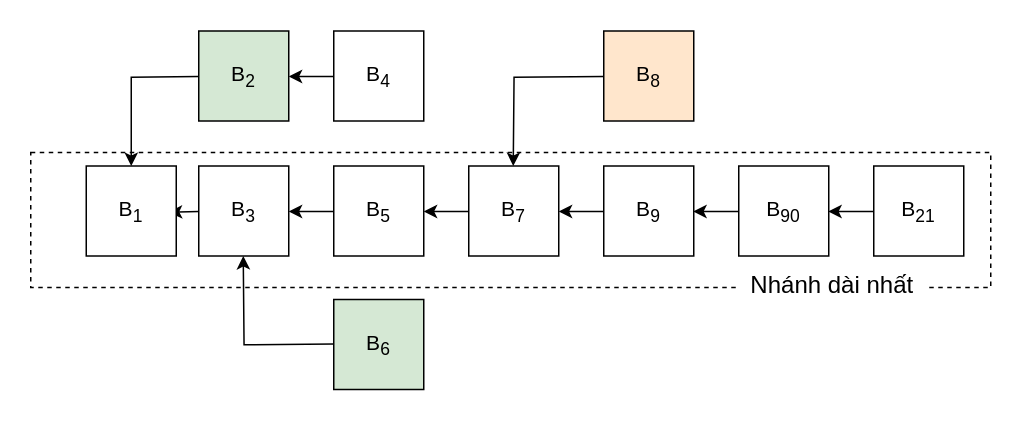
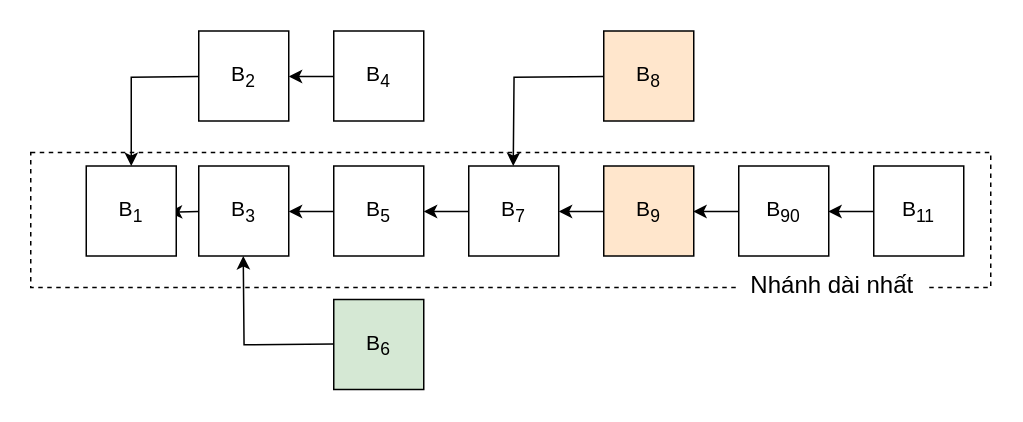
(244, 76) -> (244, 76)
(649, 211) -> (649, 211)
(919, 211) -> (919, 211)
